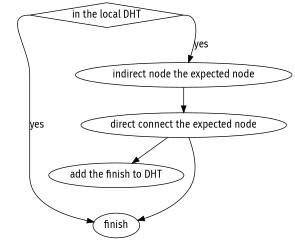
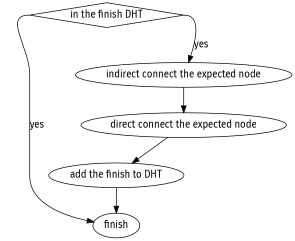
(107, 15) -> (107, 15)
(184, 75) -> (184, 75)
(189, 189) -> (116, 197)
